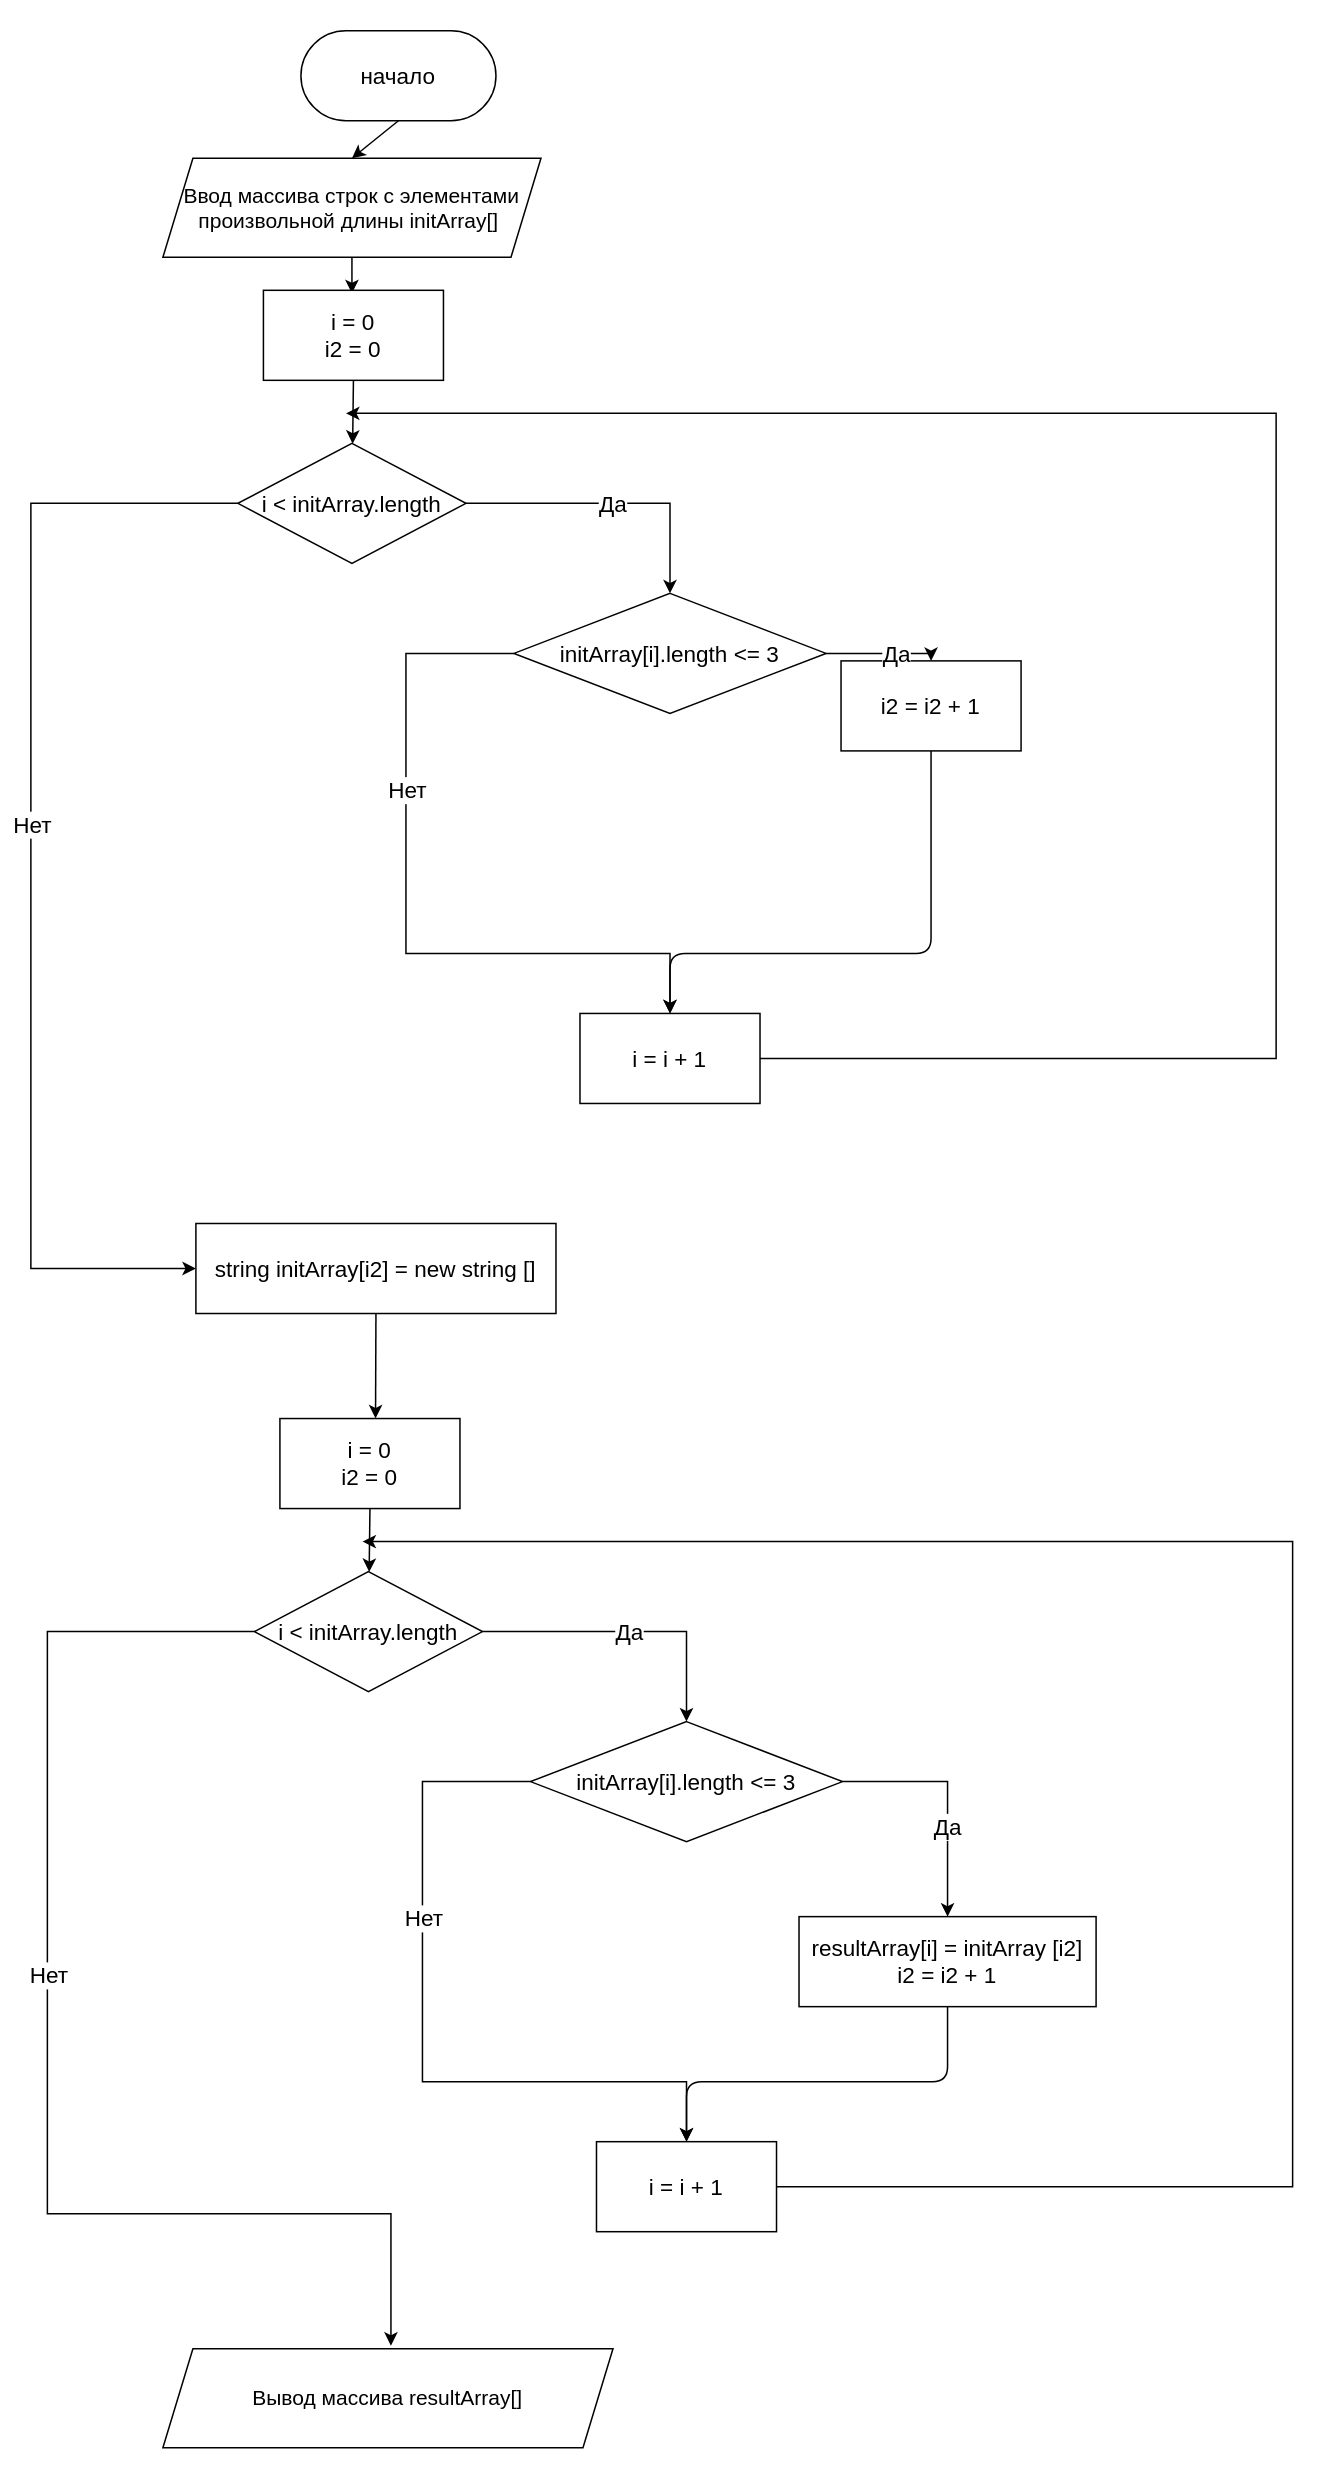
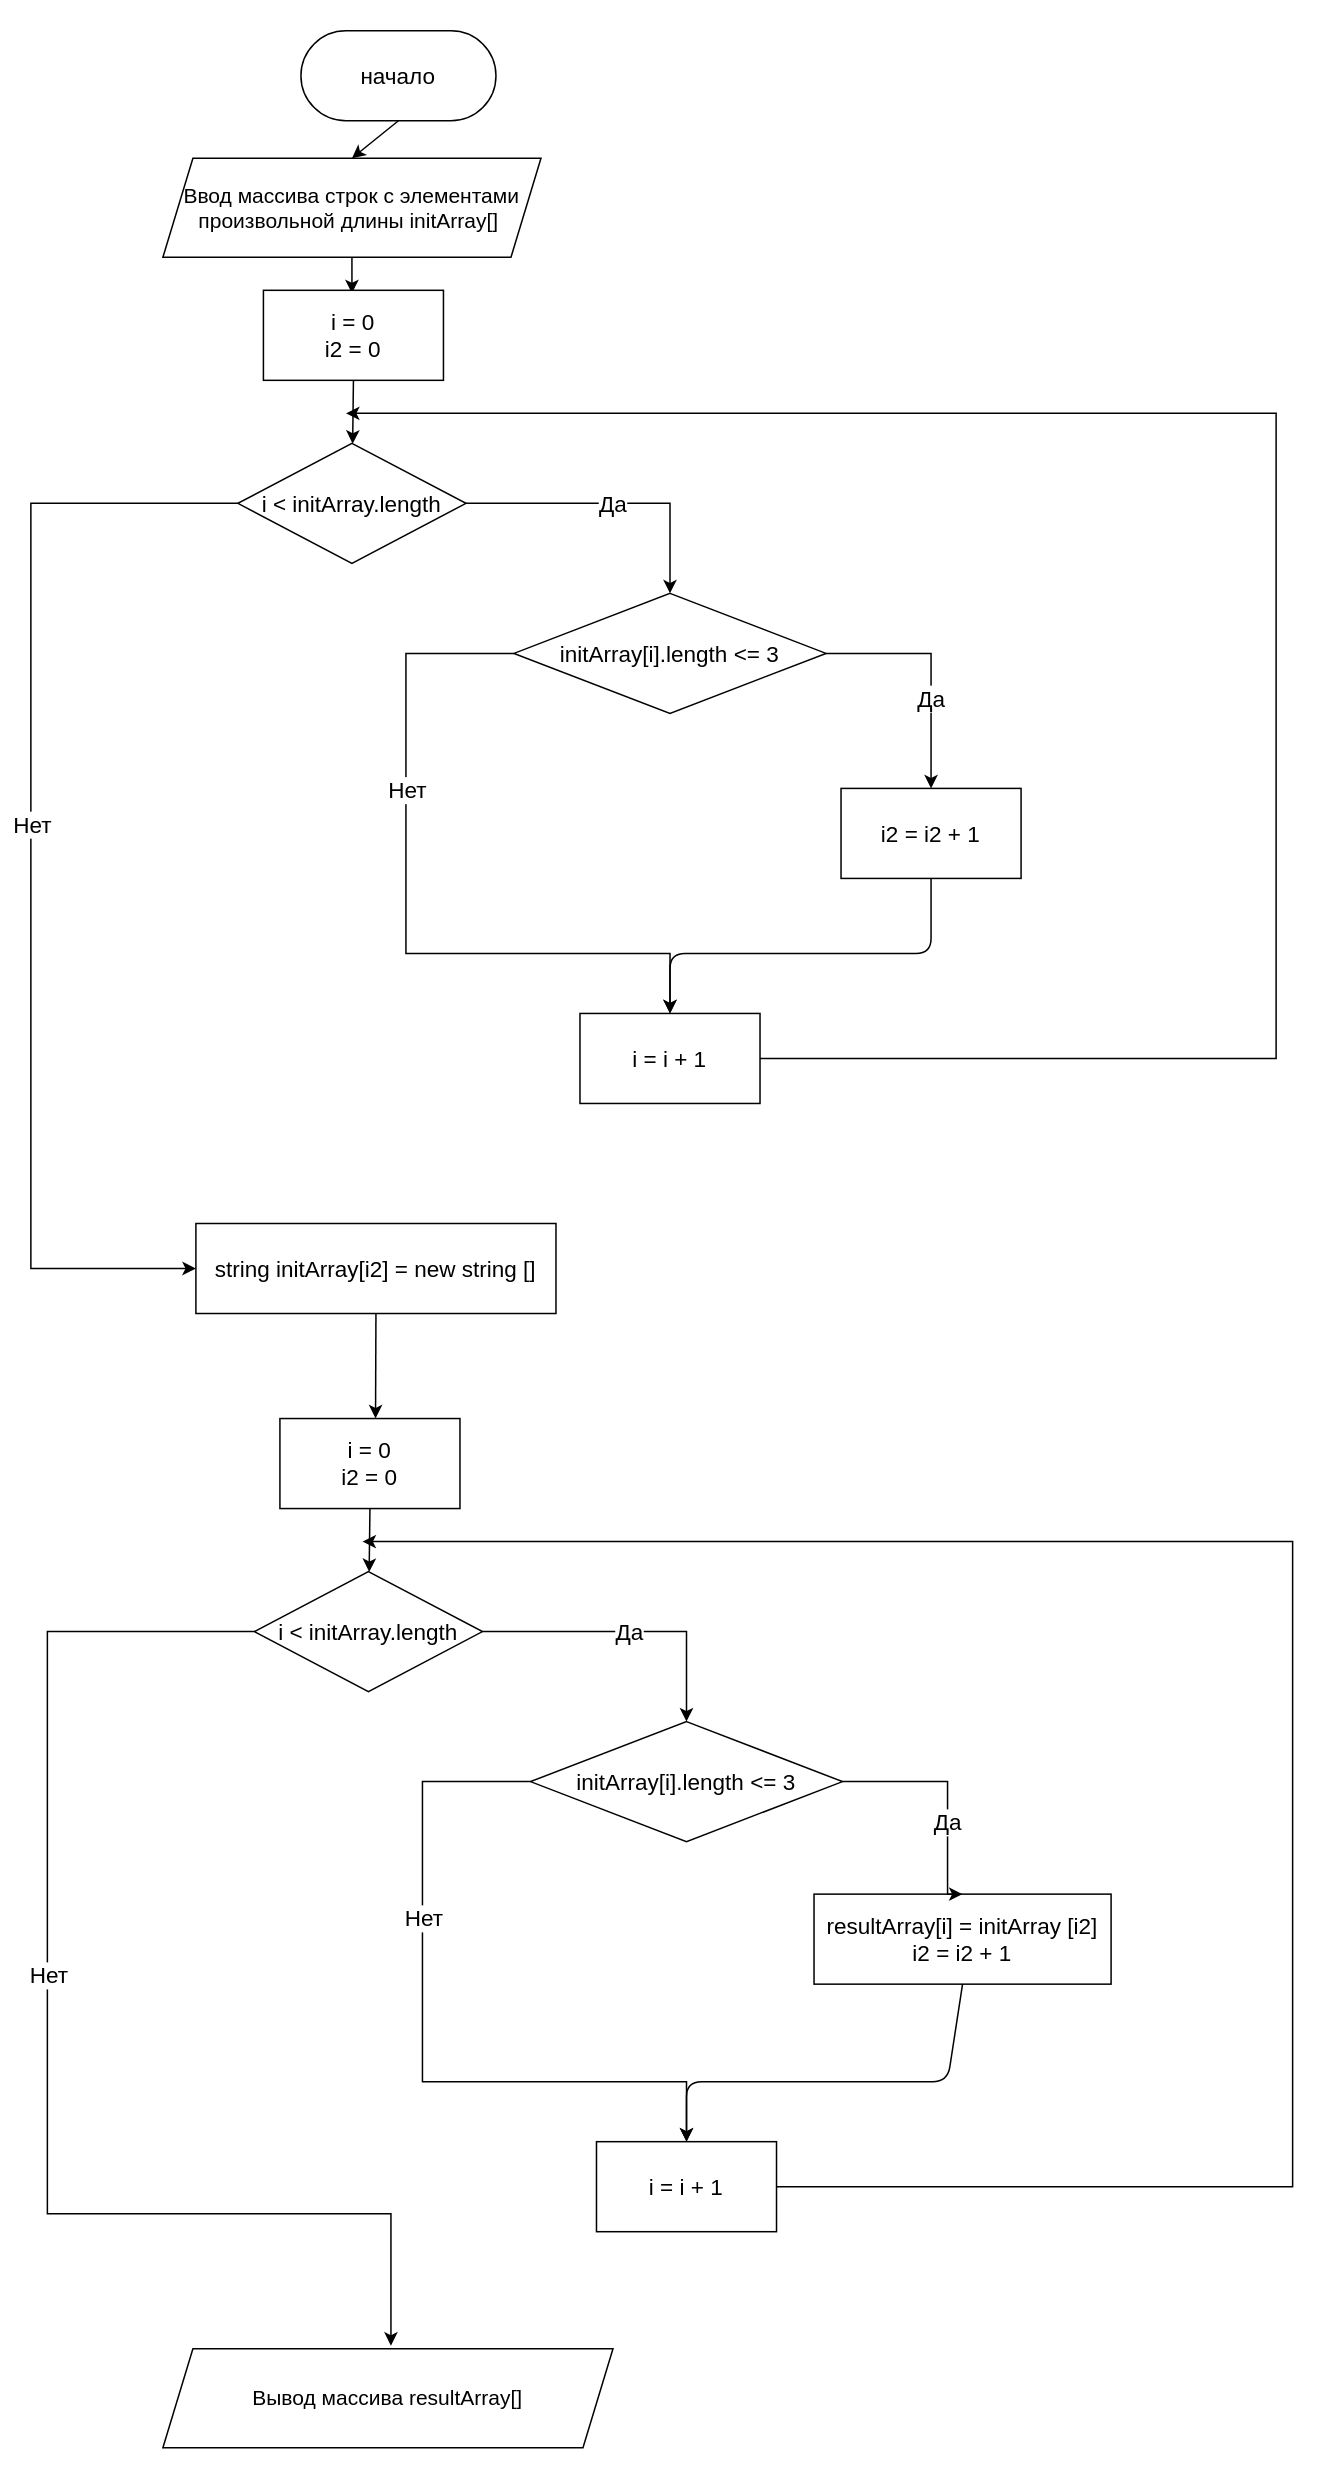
(931, 706) -> (931, 833)
(947, 1961) -> (962, 1939)
